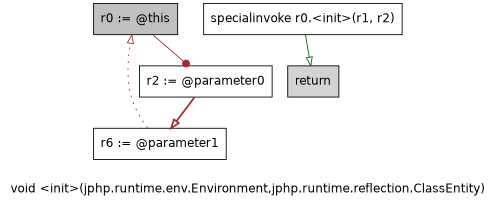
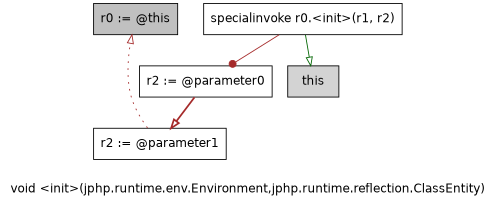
(168, 48) -> (258, 48)
(313, 81) -> (313, 81)
(160, 144) -> (160, 144)
